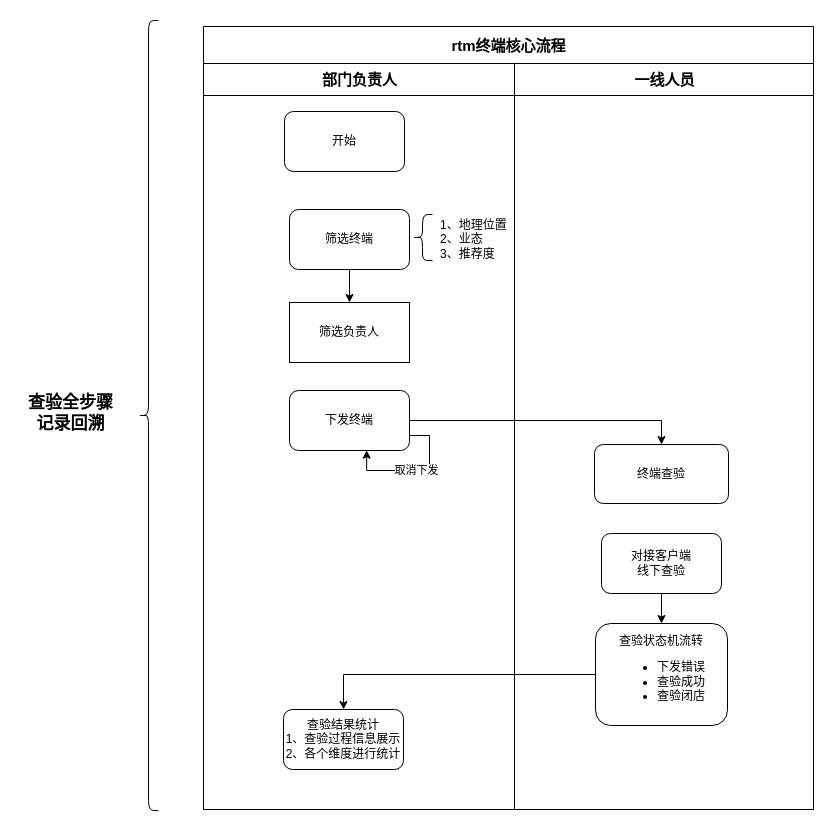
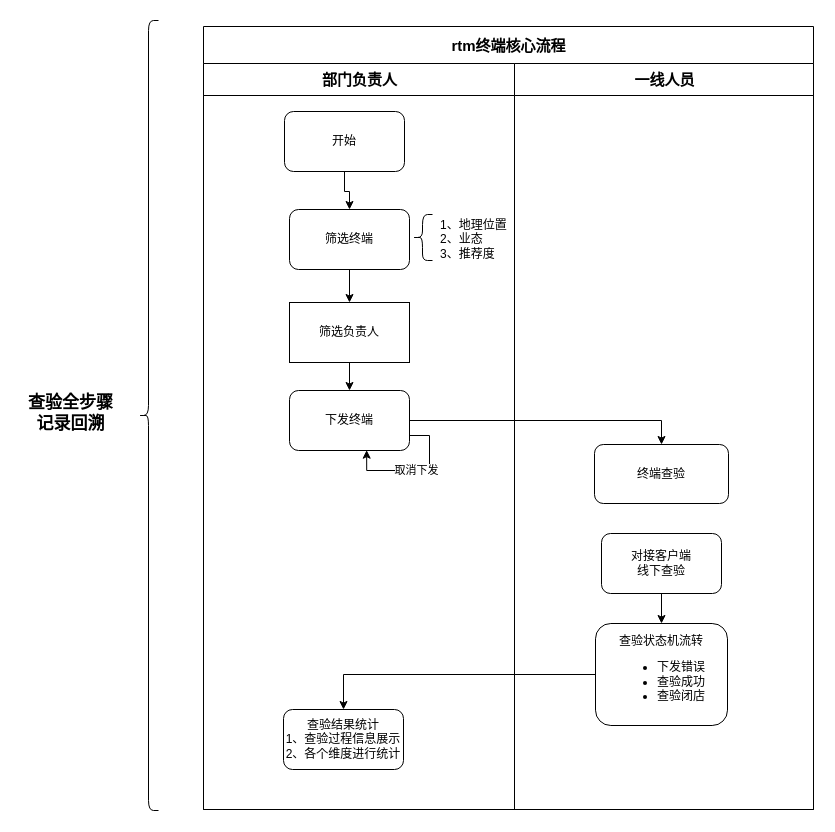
none -> (345, 190)
none -> (350, 381)
